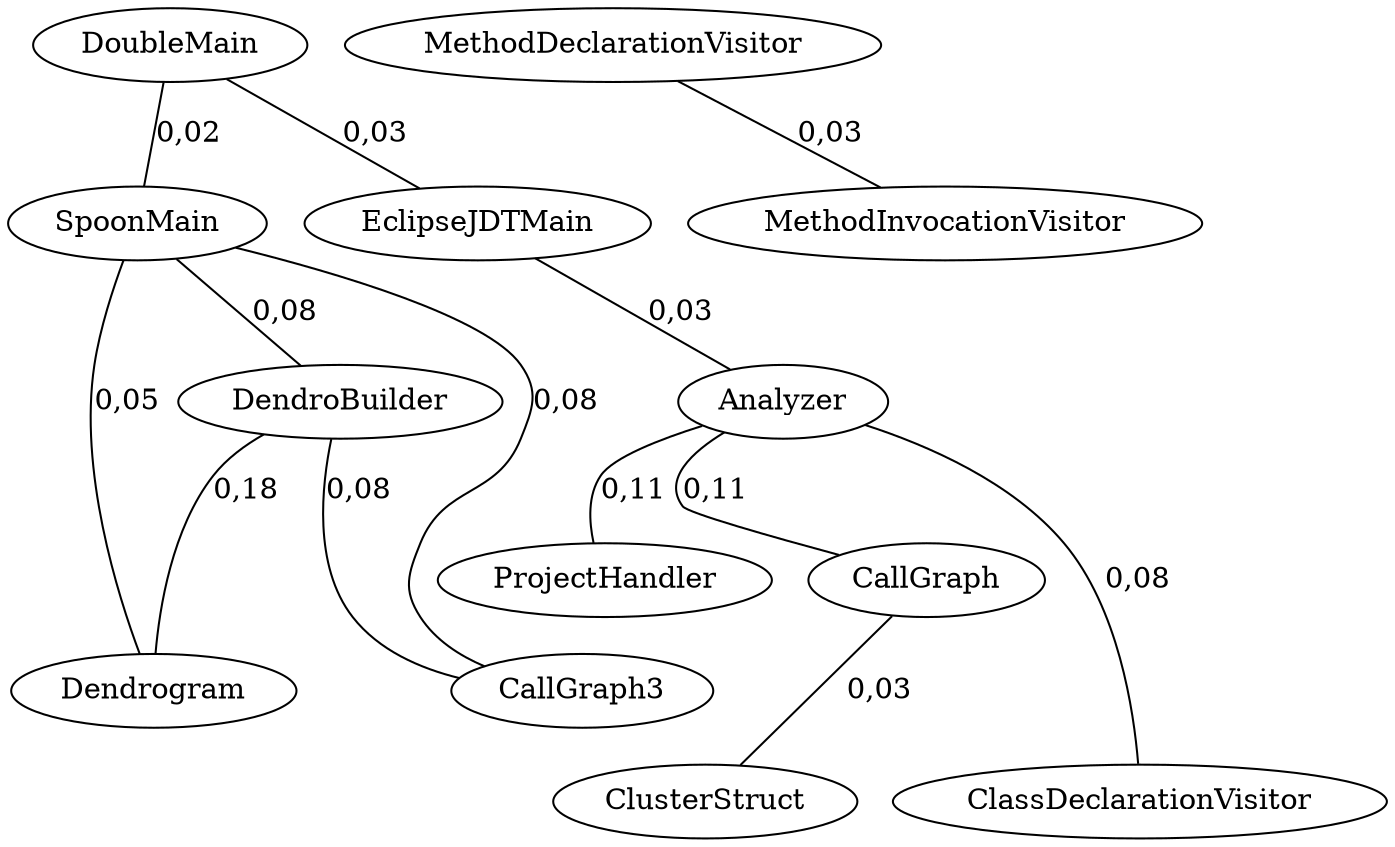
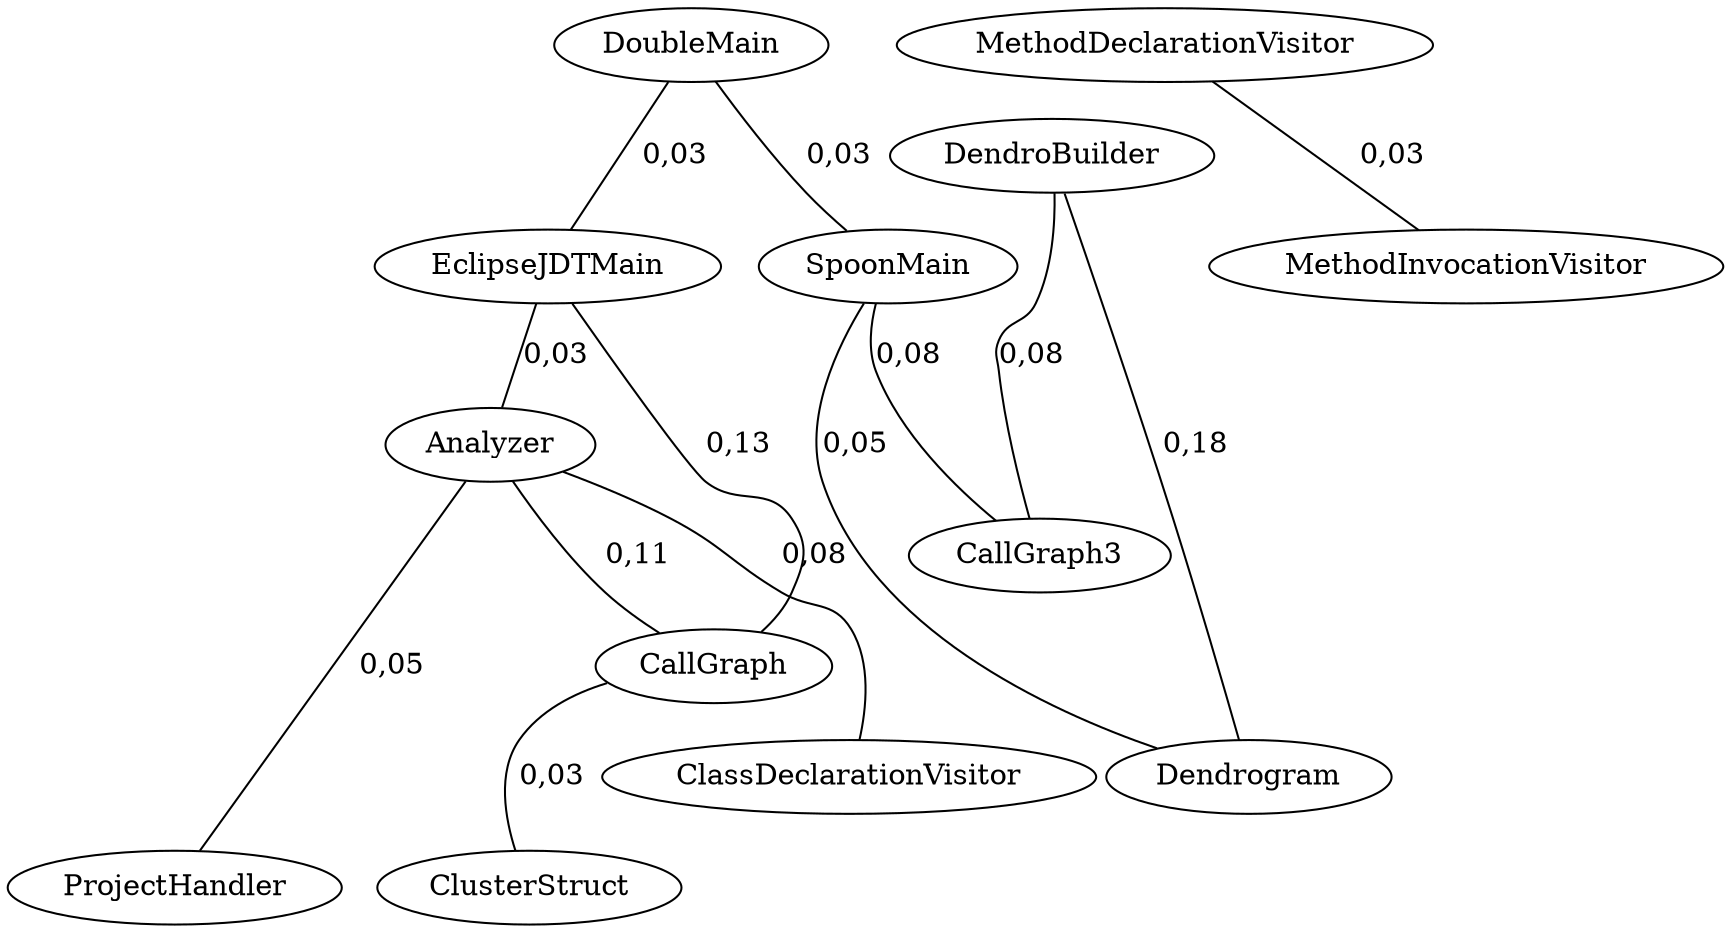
(189, 134) -> (839, 156)
(239, 312) -> none
none -> (707, 482)
(634, 491) -> (392, 666)
